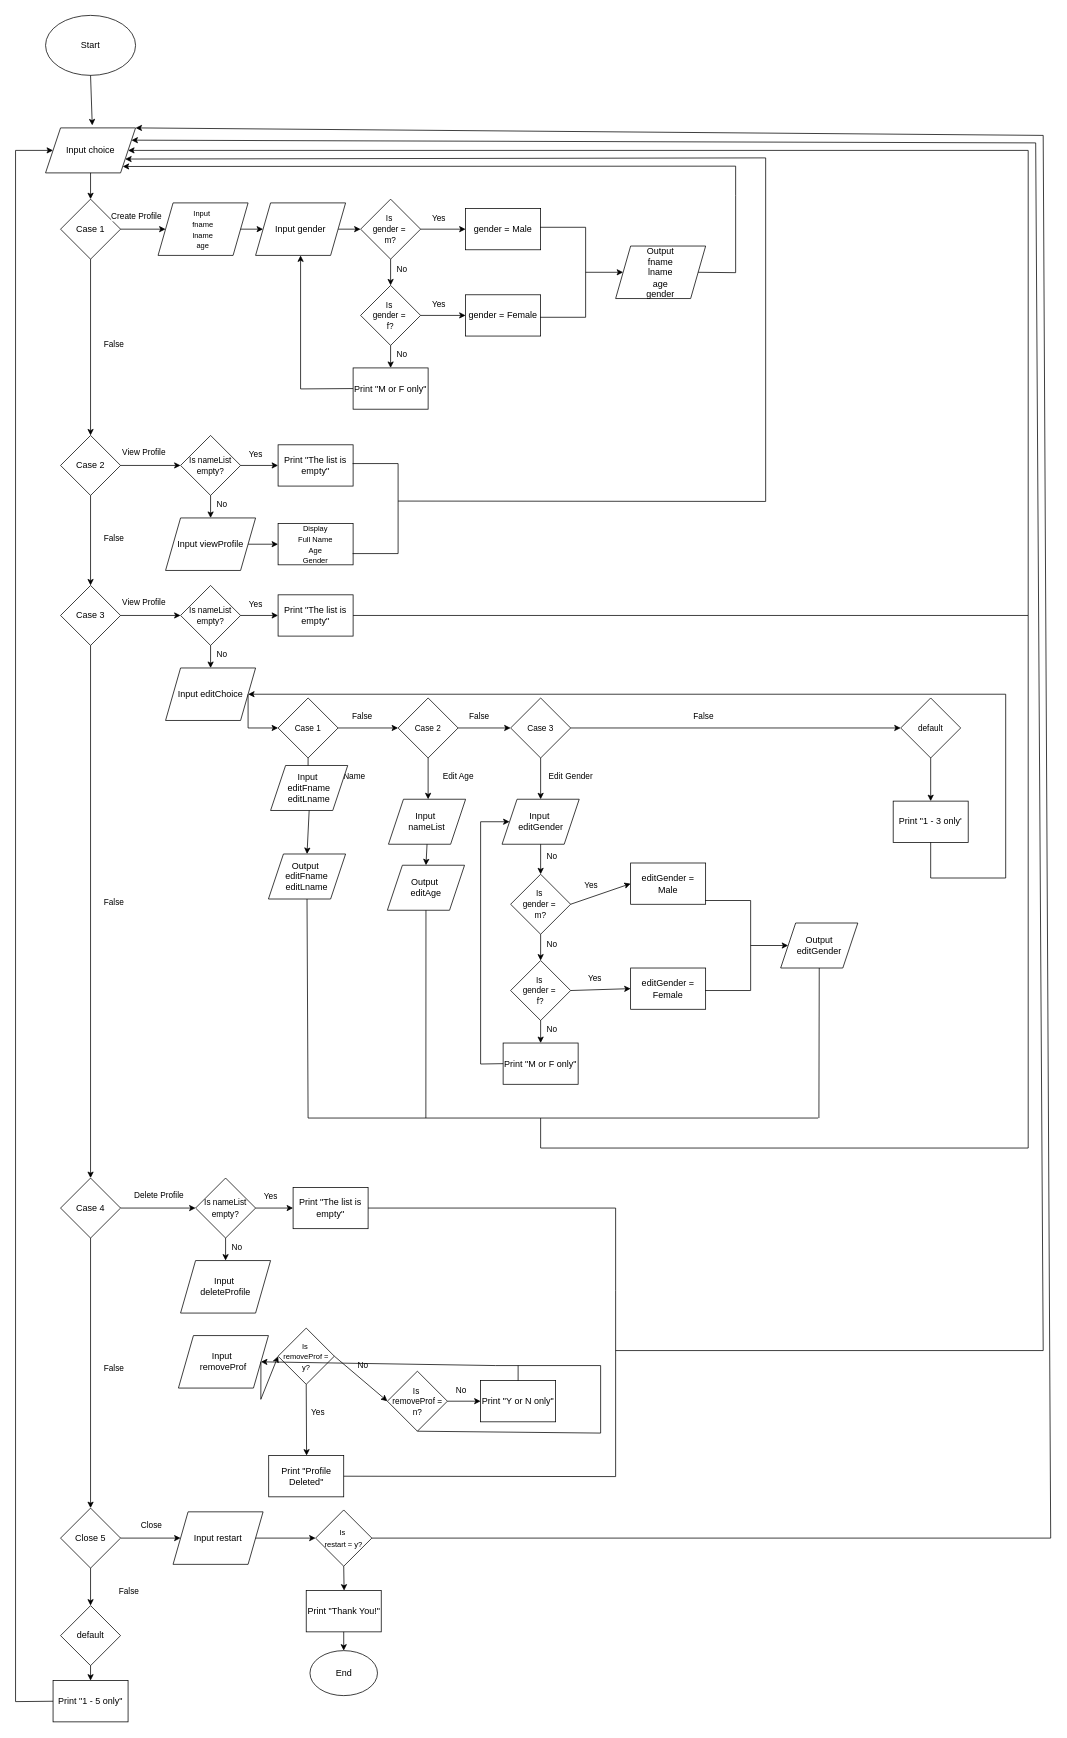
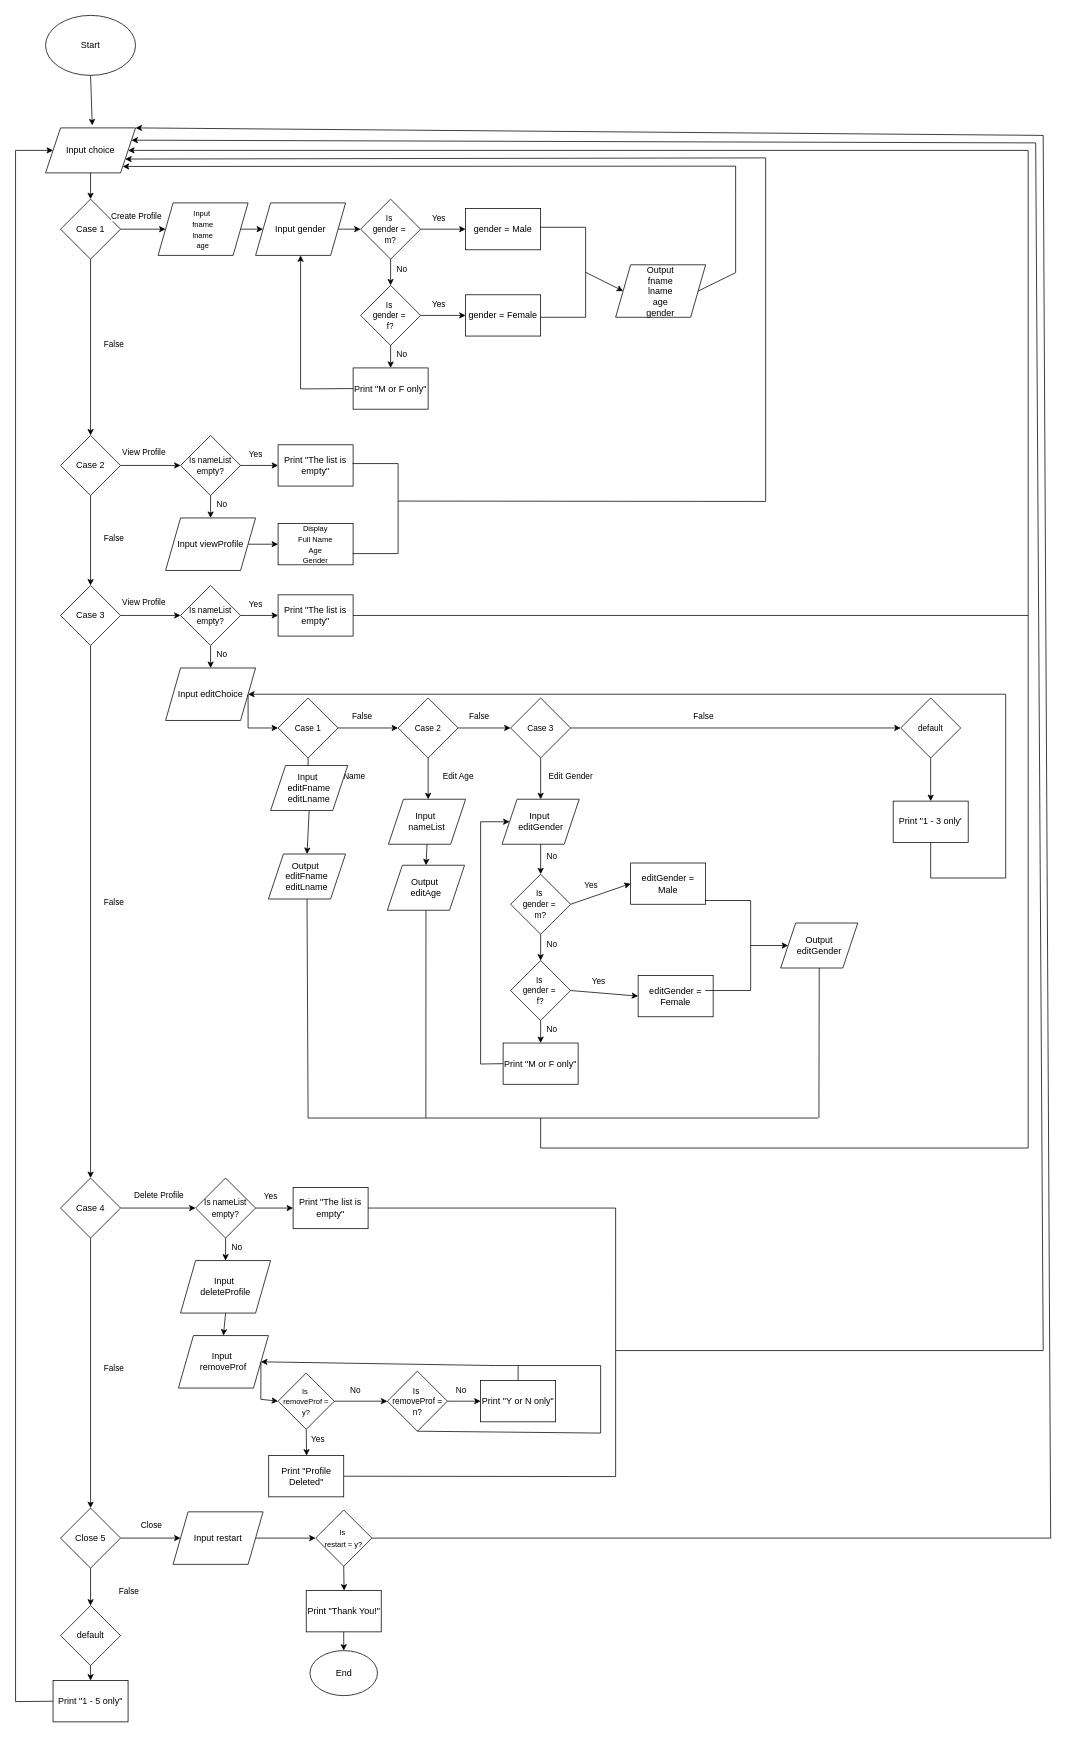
(660, 272) -> (660, 291)
(668, 989) -> (675, 996)
none -> (225, 1321)
(306, 1356) -> (306, 1401)
